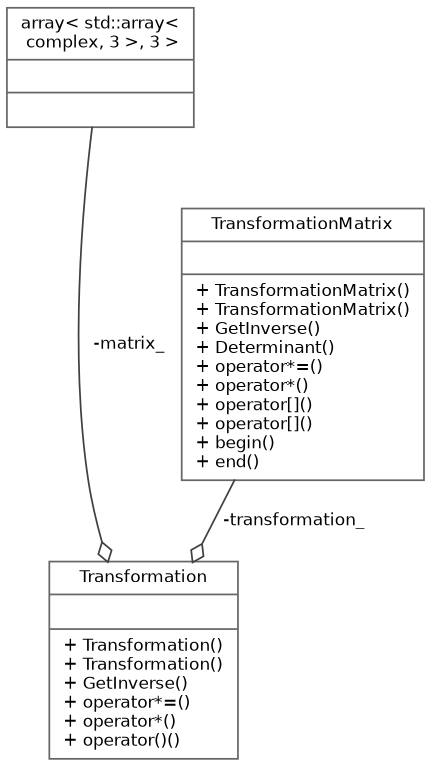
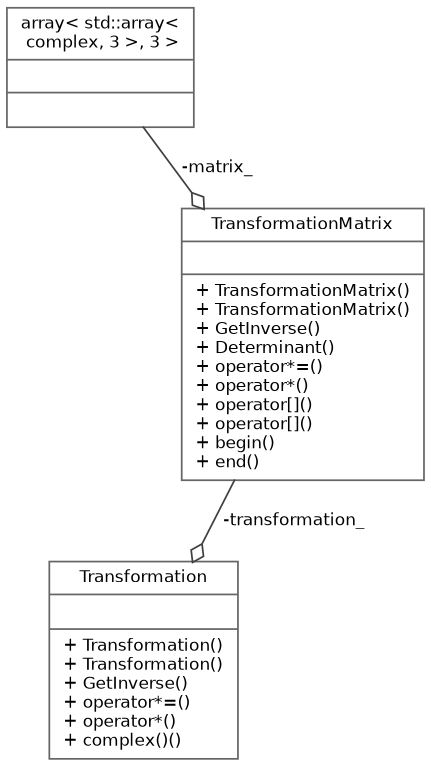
(79, 335) -> (167, 159)
(122, 741) -> (123, 741)
